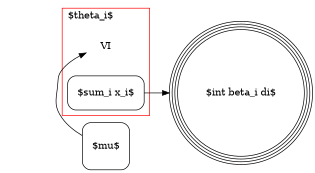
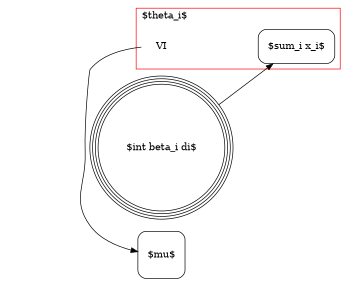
(154, 93) -> (243, 86)
(56, 96) -> (85, 144)
